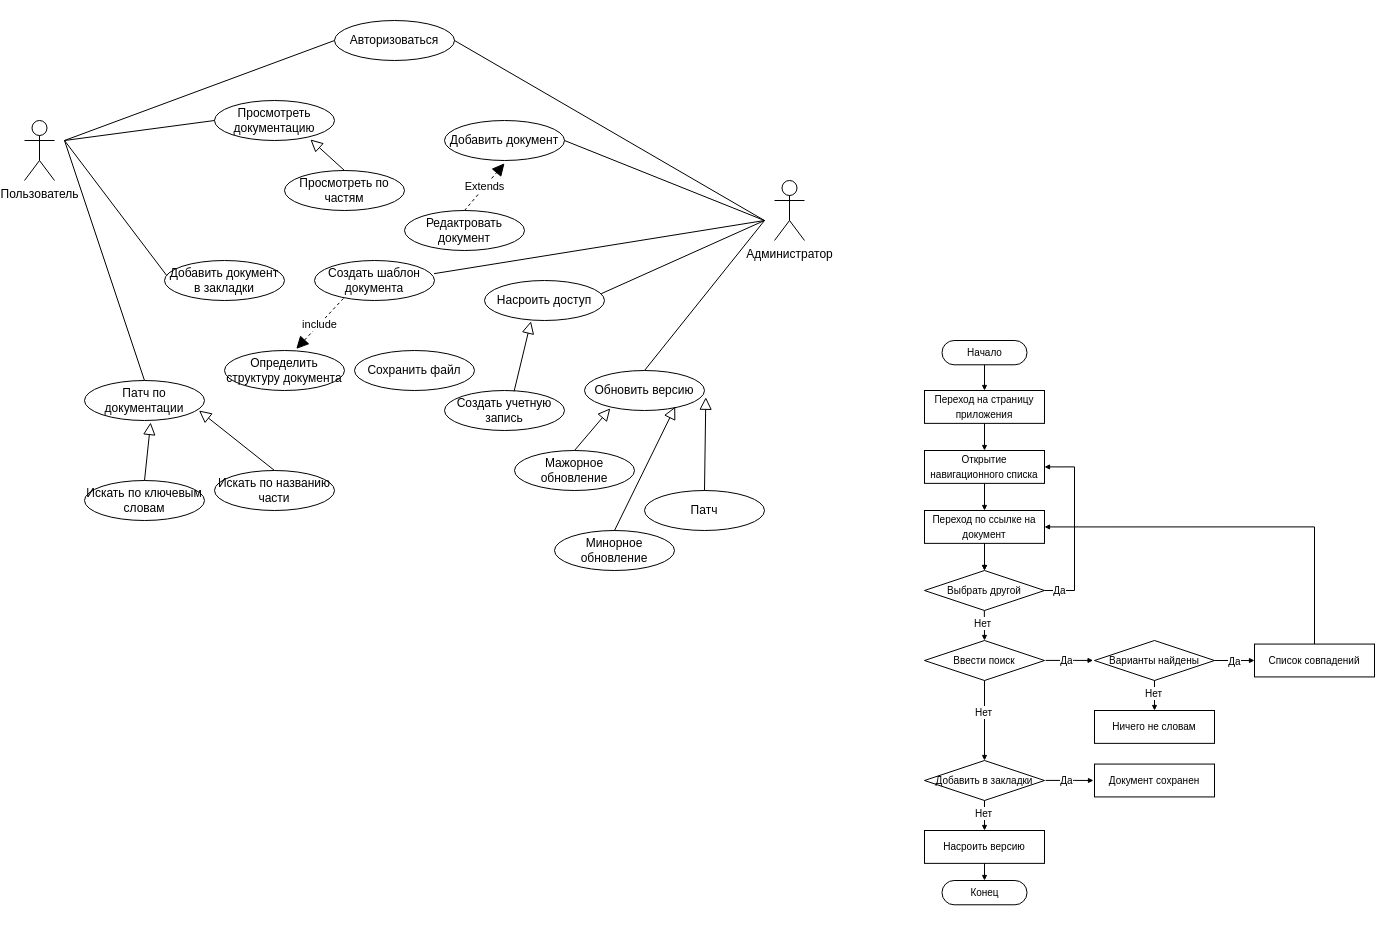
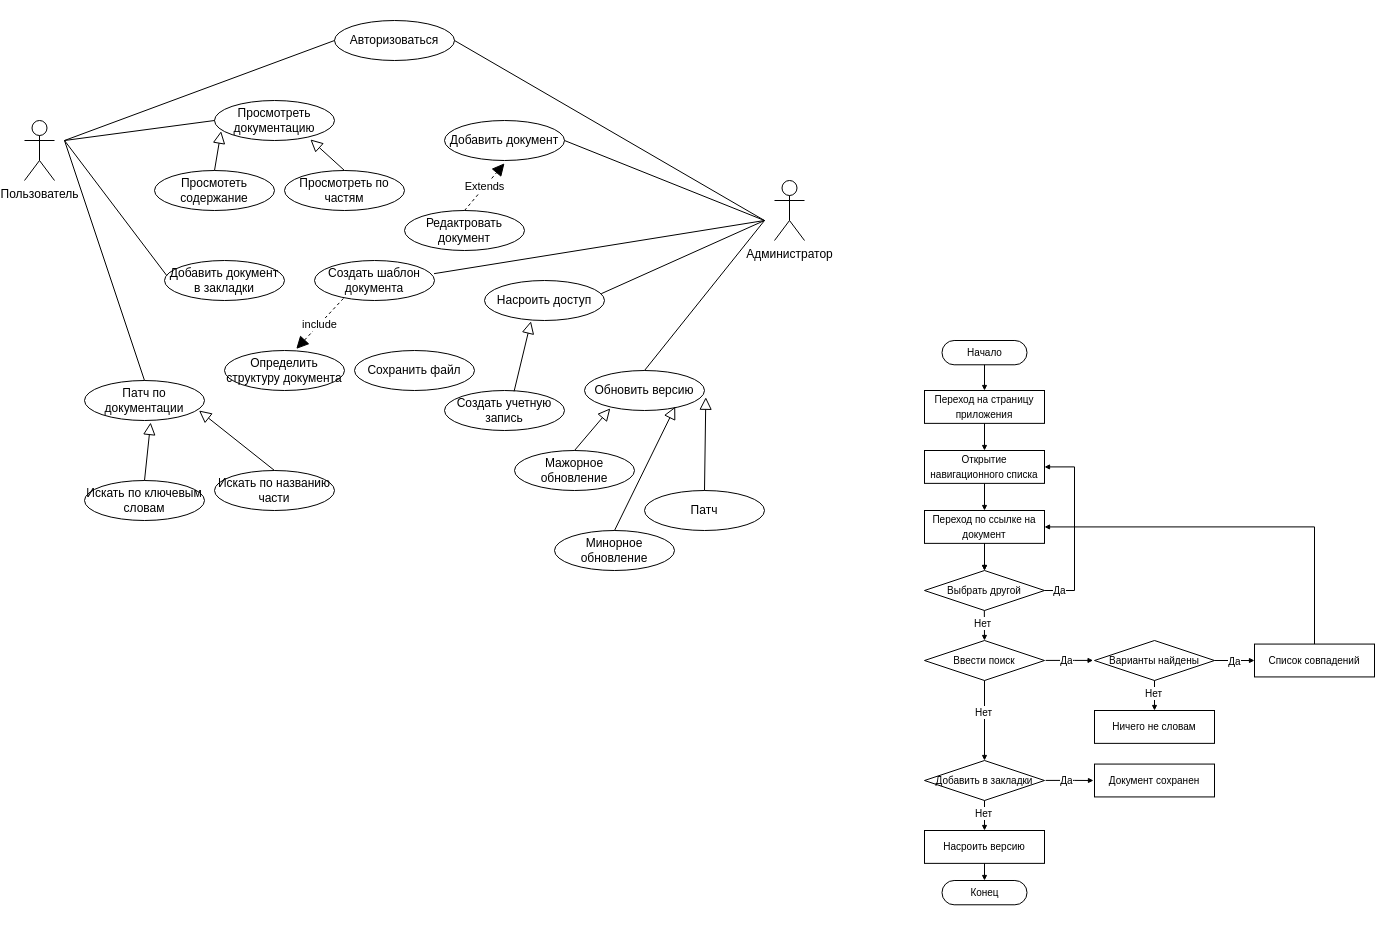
none -> (217, 157)
none -> (215, 191)
